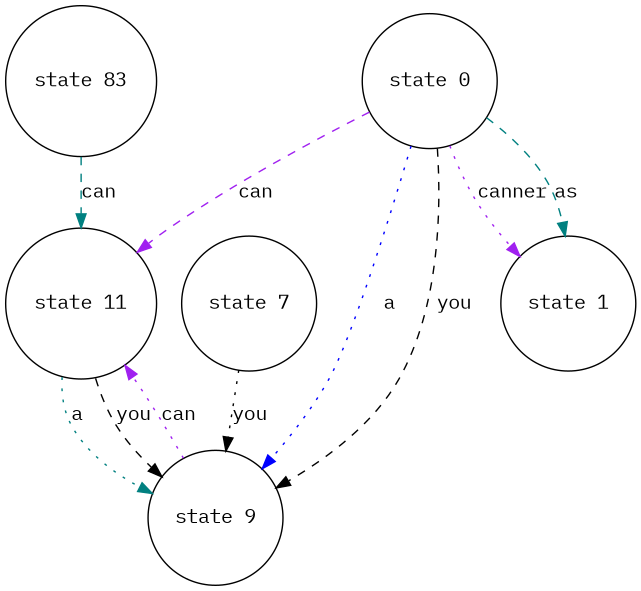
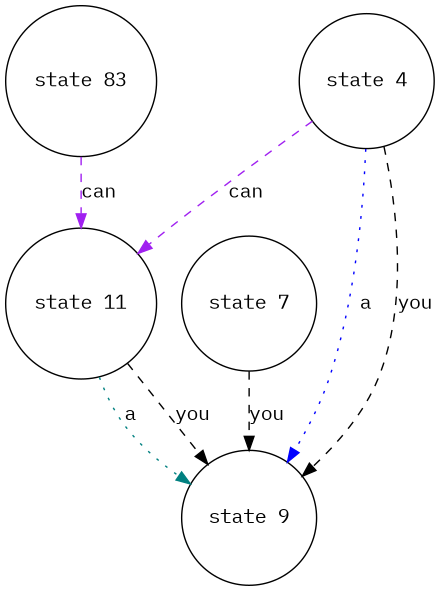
(430, 81) -> (367, 81)
(81, 185) -> (81, 185)
(568, 304) -> none
(233, 404) -> (249, 404)
(159, 417) -> none
